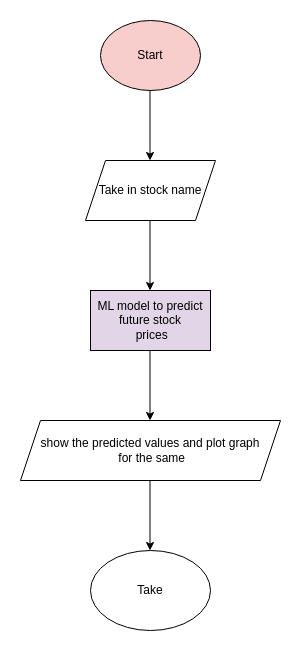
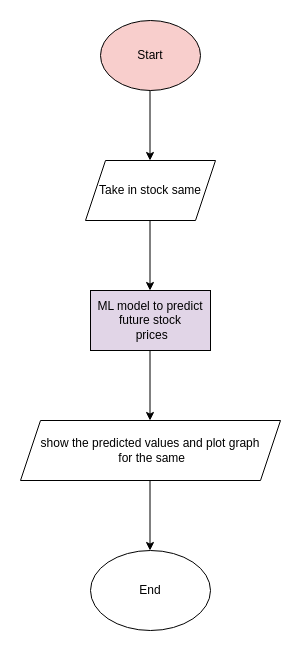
(151, 191) -> (151, 191)
(151, 591) -> (151, 591)
